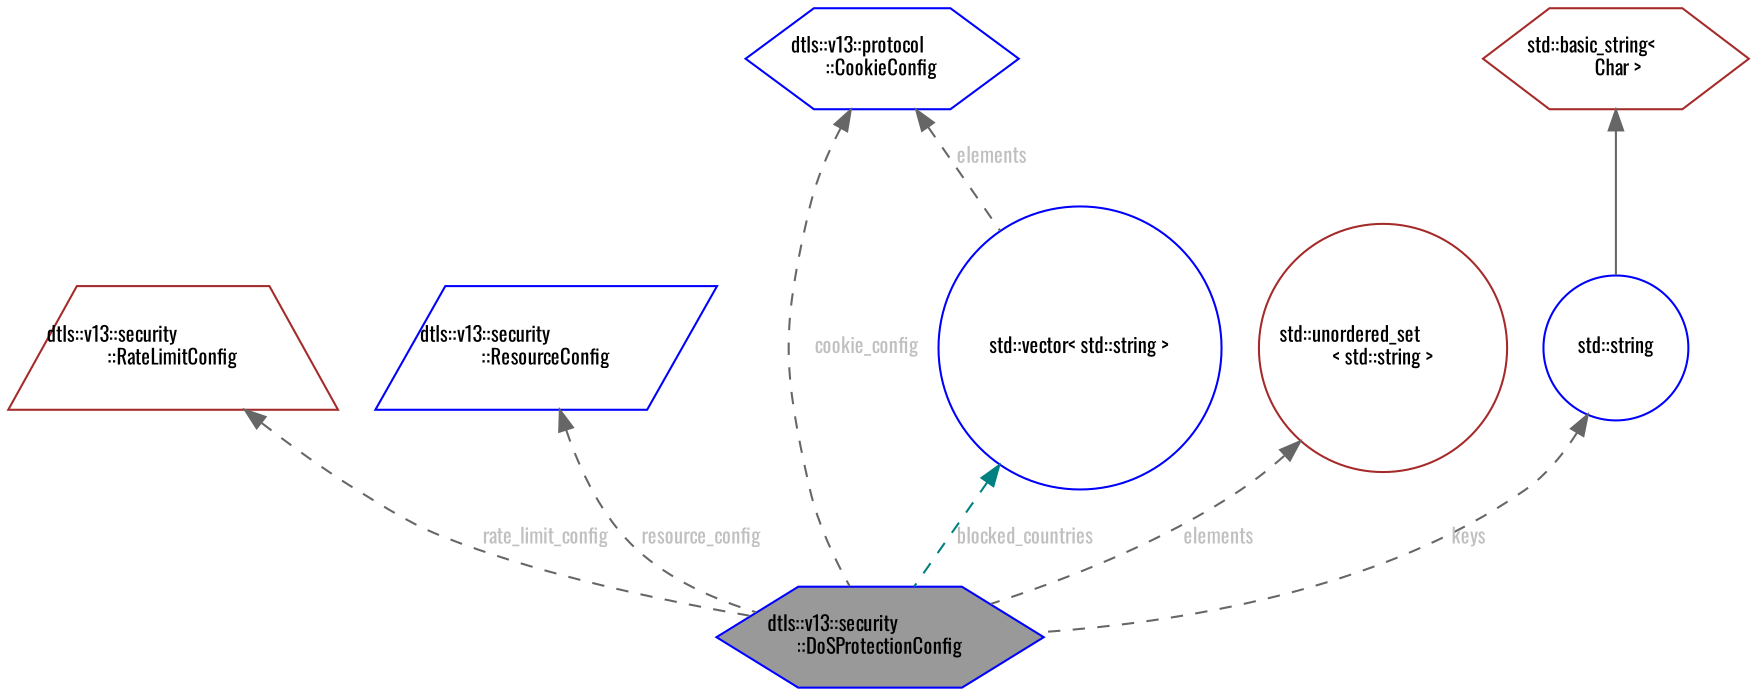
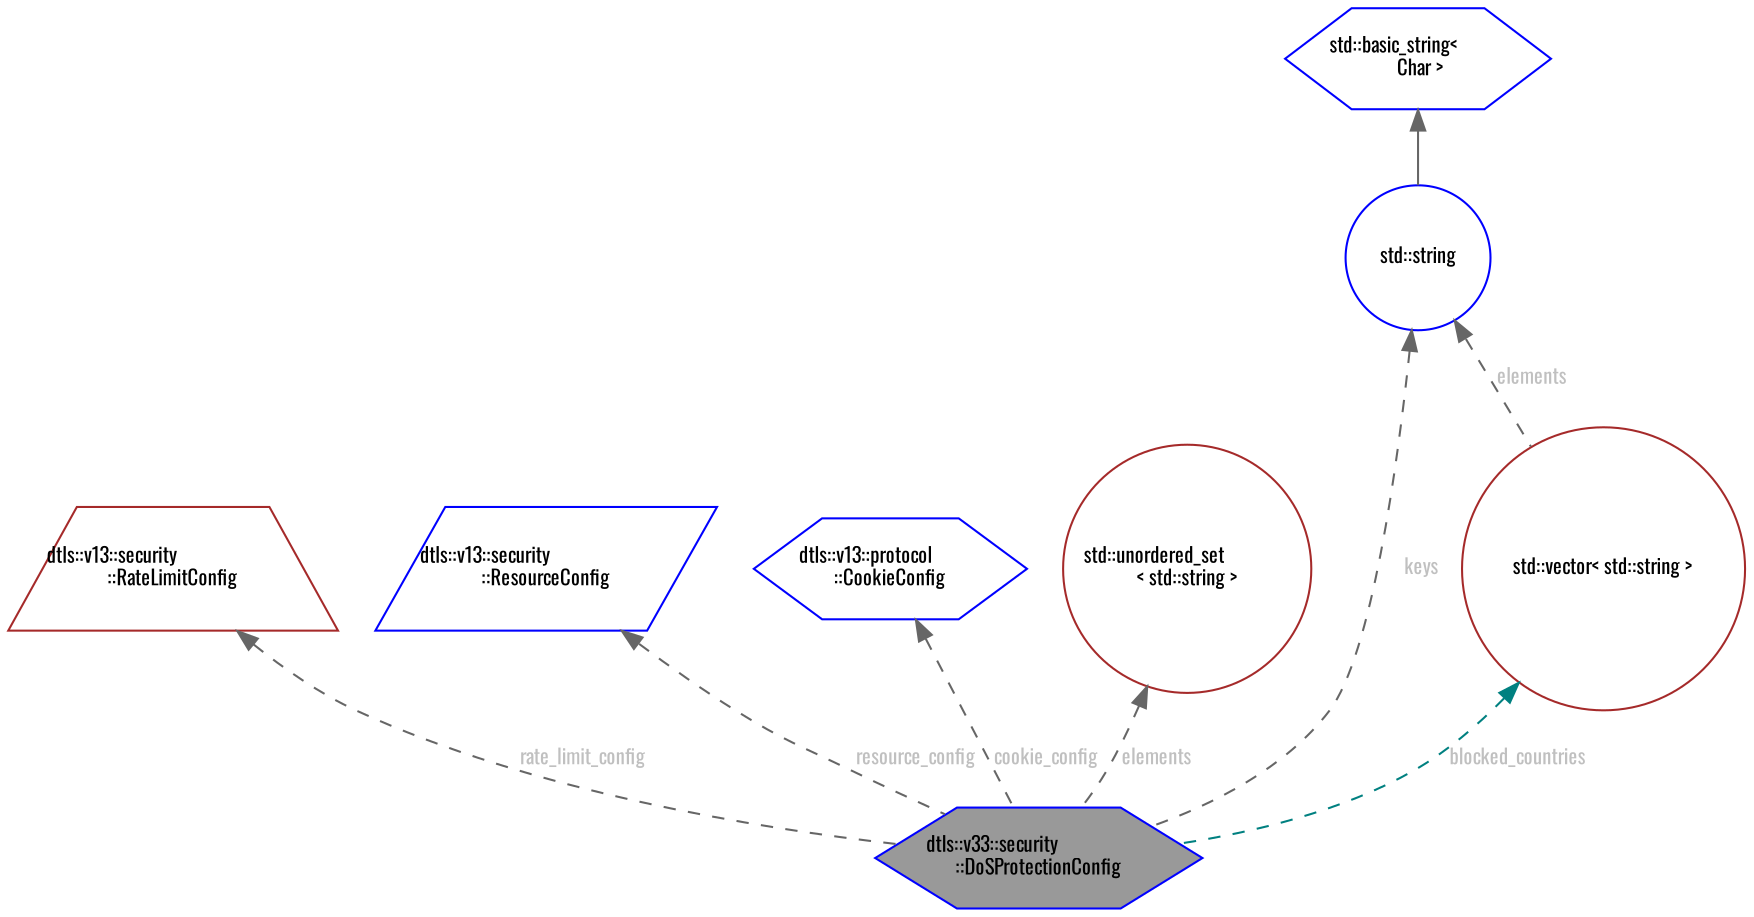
(1616, 59) -> (1418, 59)
(964, 179) -> (1498, 393)
(1080, 348) -> (1604, 569)
(880, 637) -> (1039, 858)
